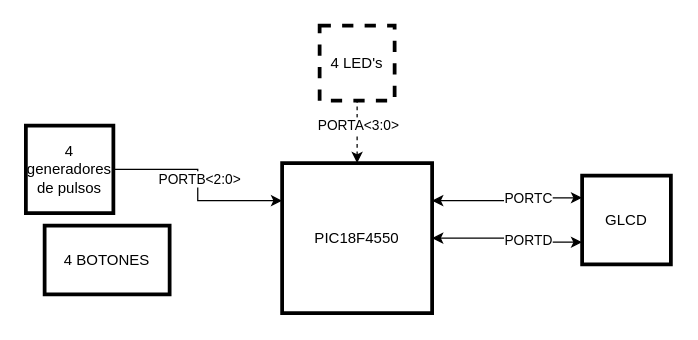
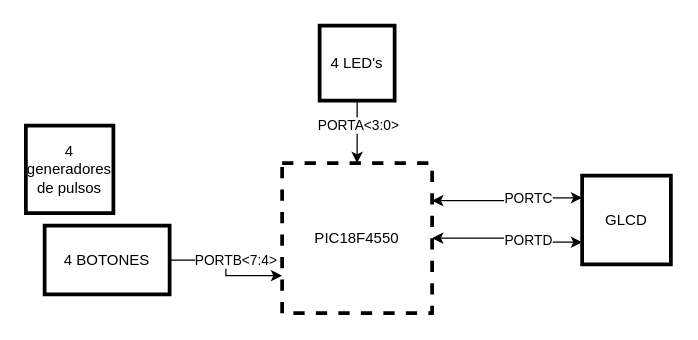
(357, 63) -> (357, 63)
(357, 142) -> (357, 142)
(198, 180) -> none
(357, 238) -> (357, 238)
none -> (226, 264)
